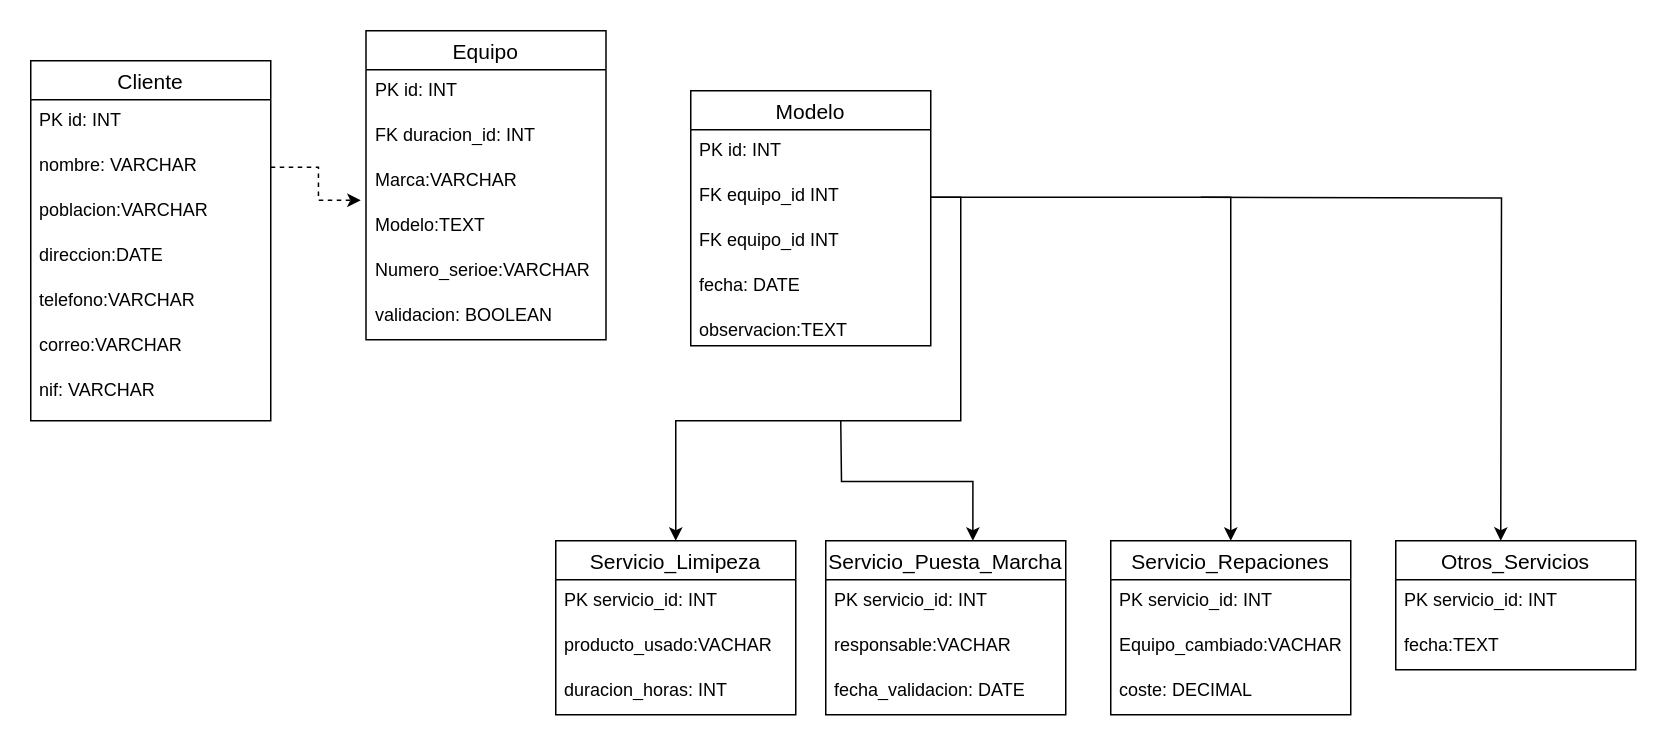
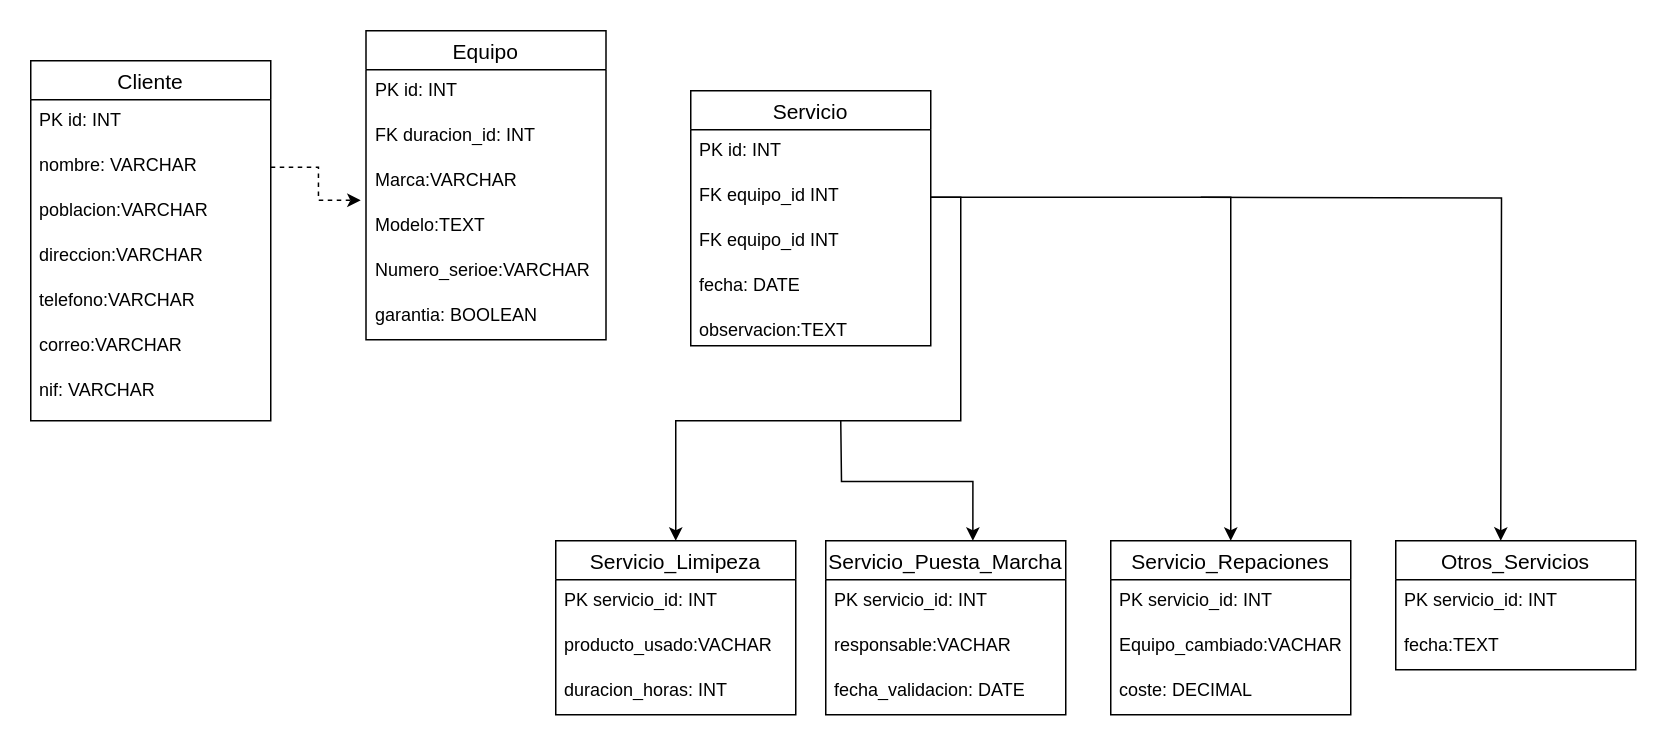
(810, 112) -> (810, 112)
(103, 256) -> (118, 256)
(460, 316) -> (454, 316)
